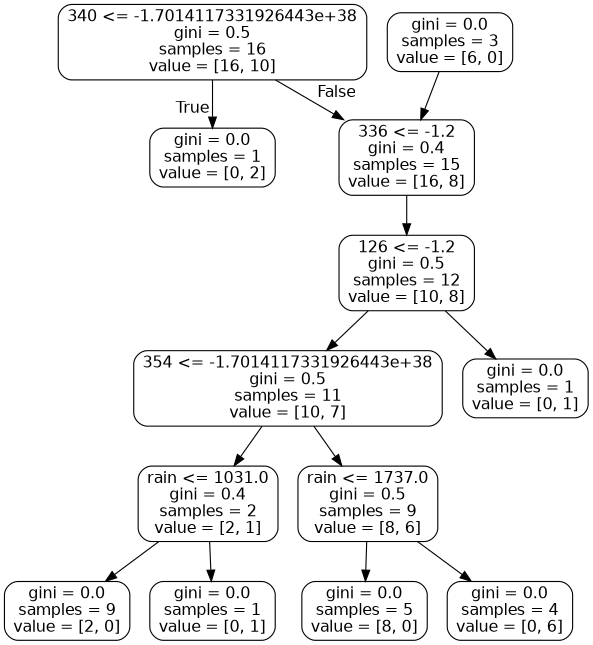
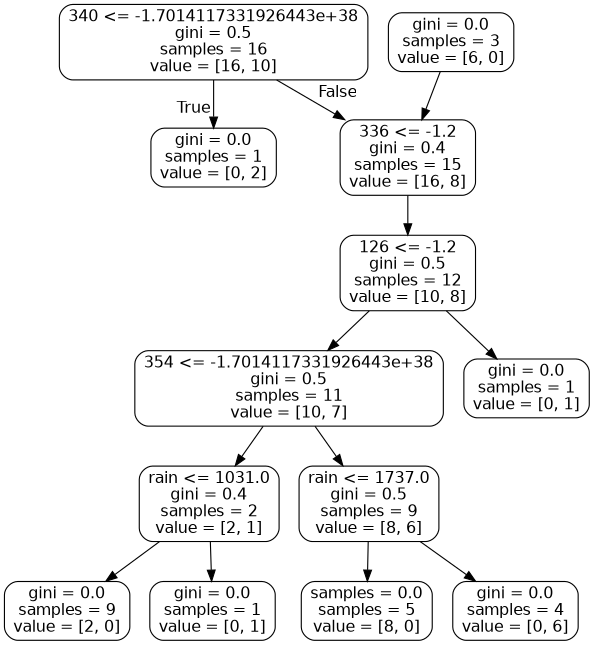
(365, 611) -> (367, 611)
